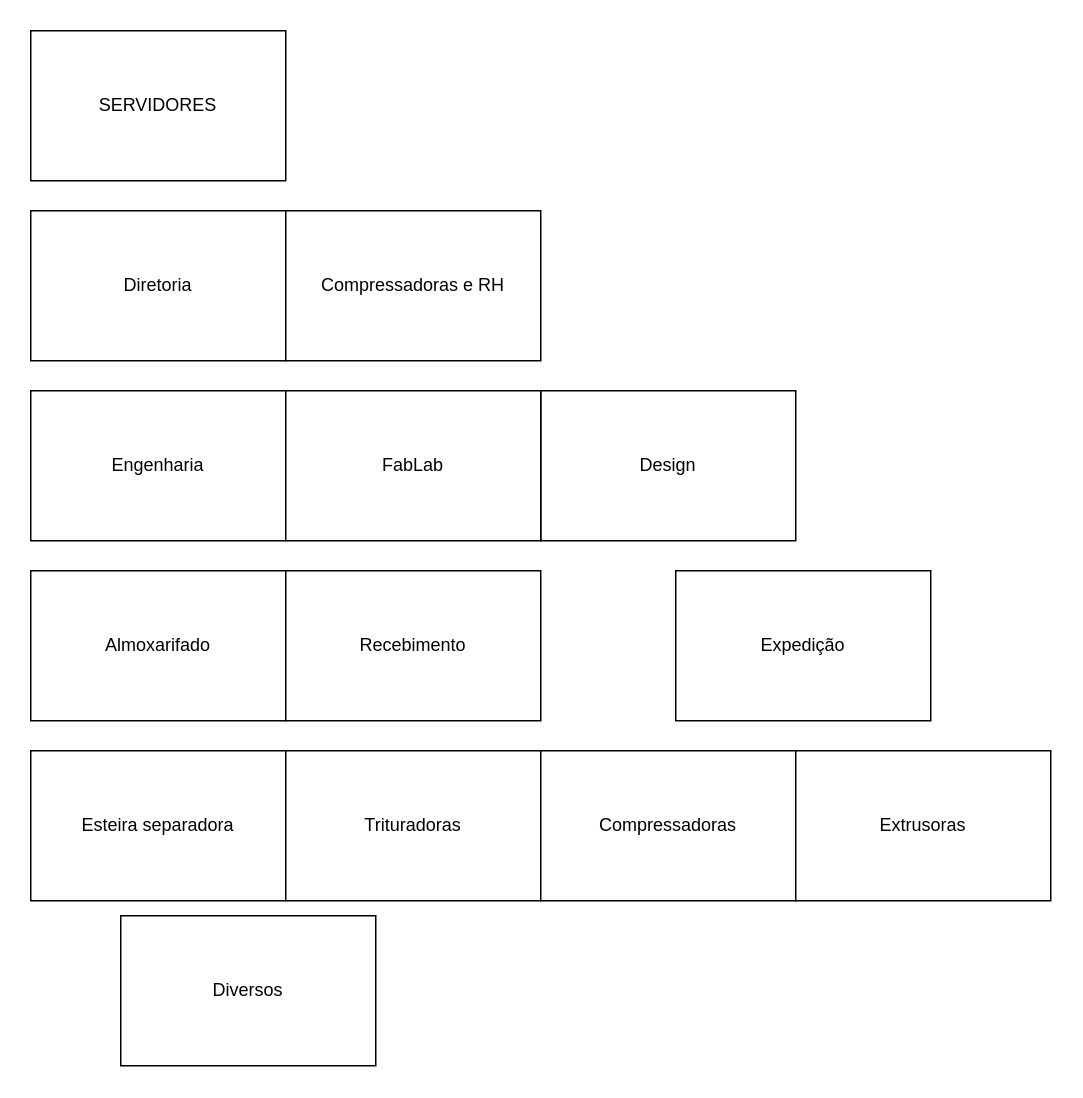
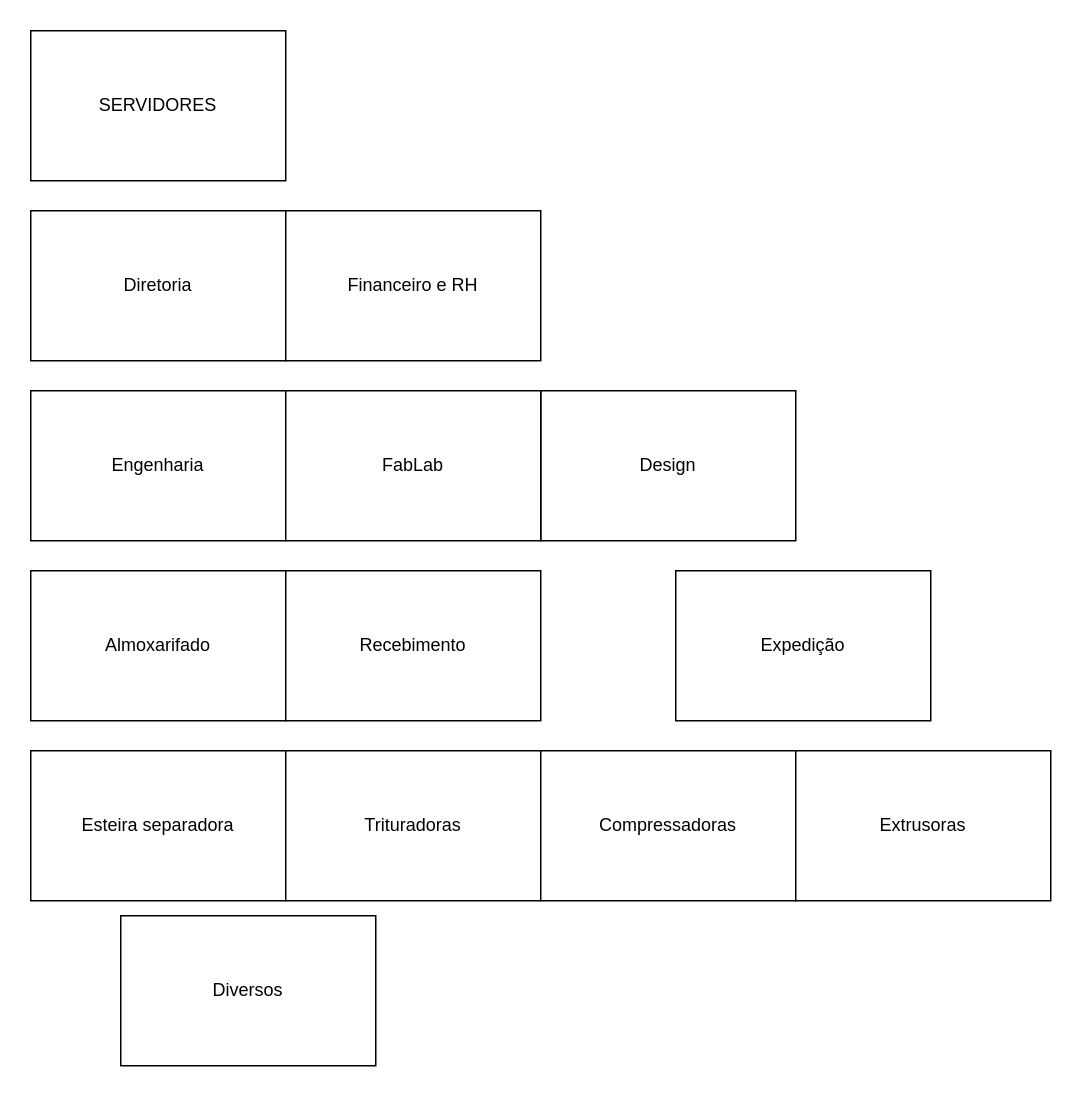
(413, 286) -> (413, 286)
